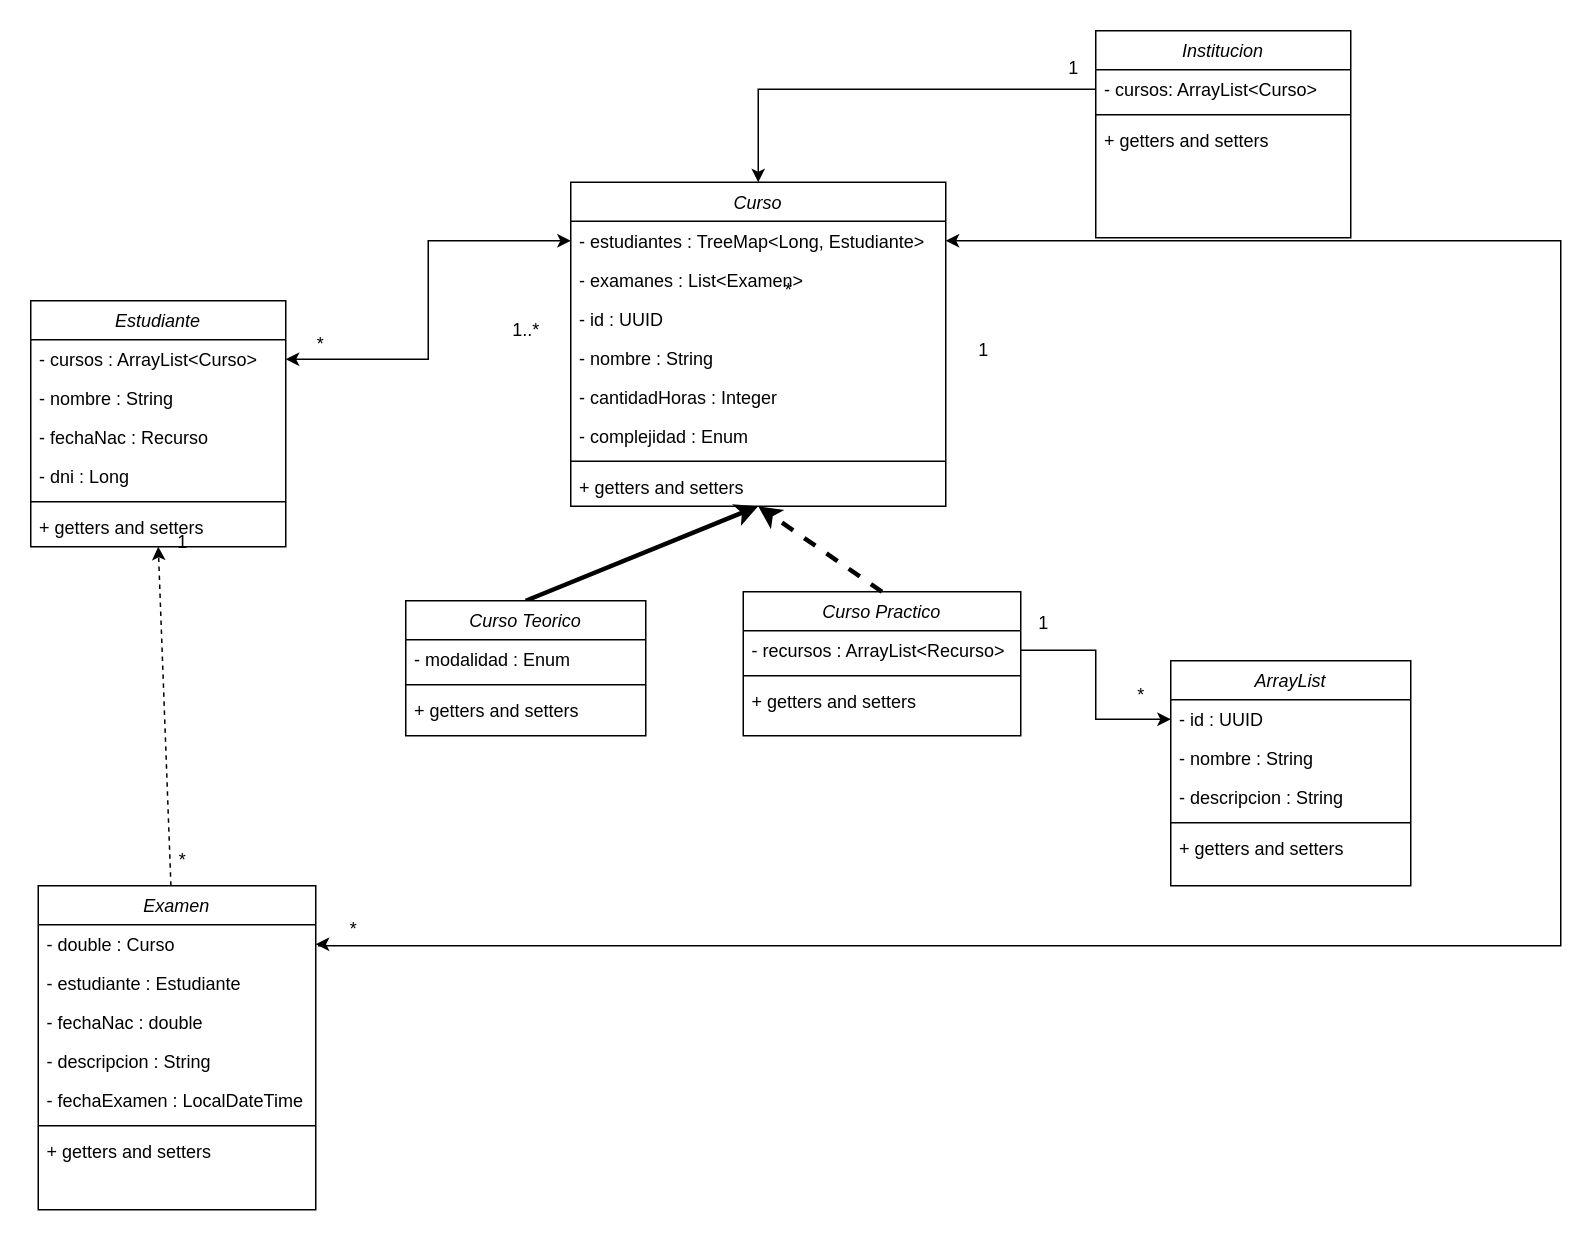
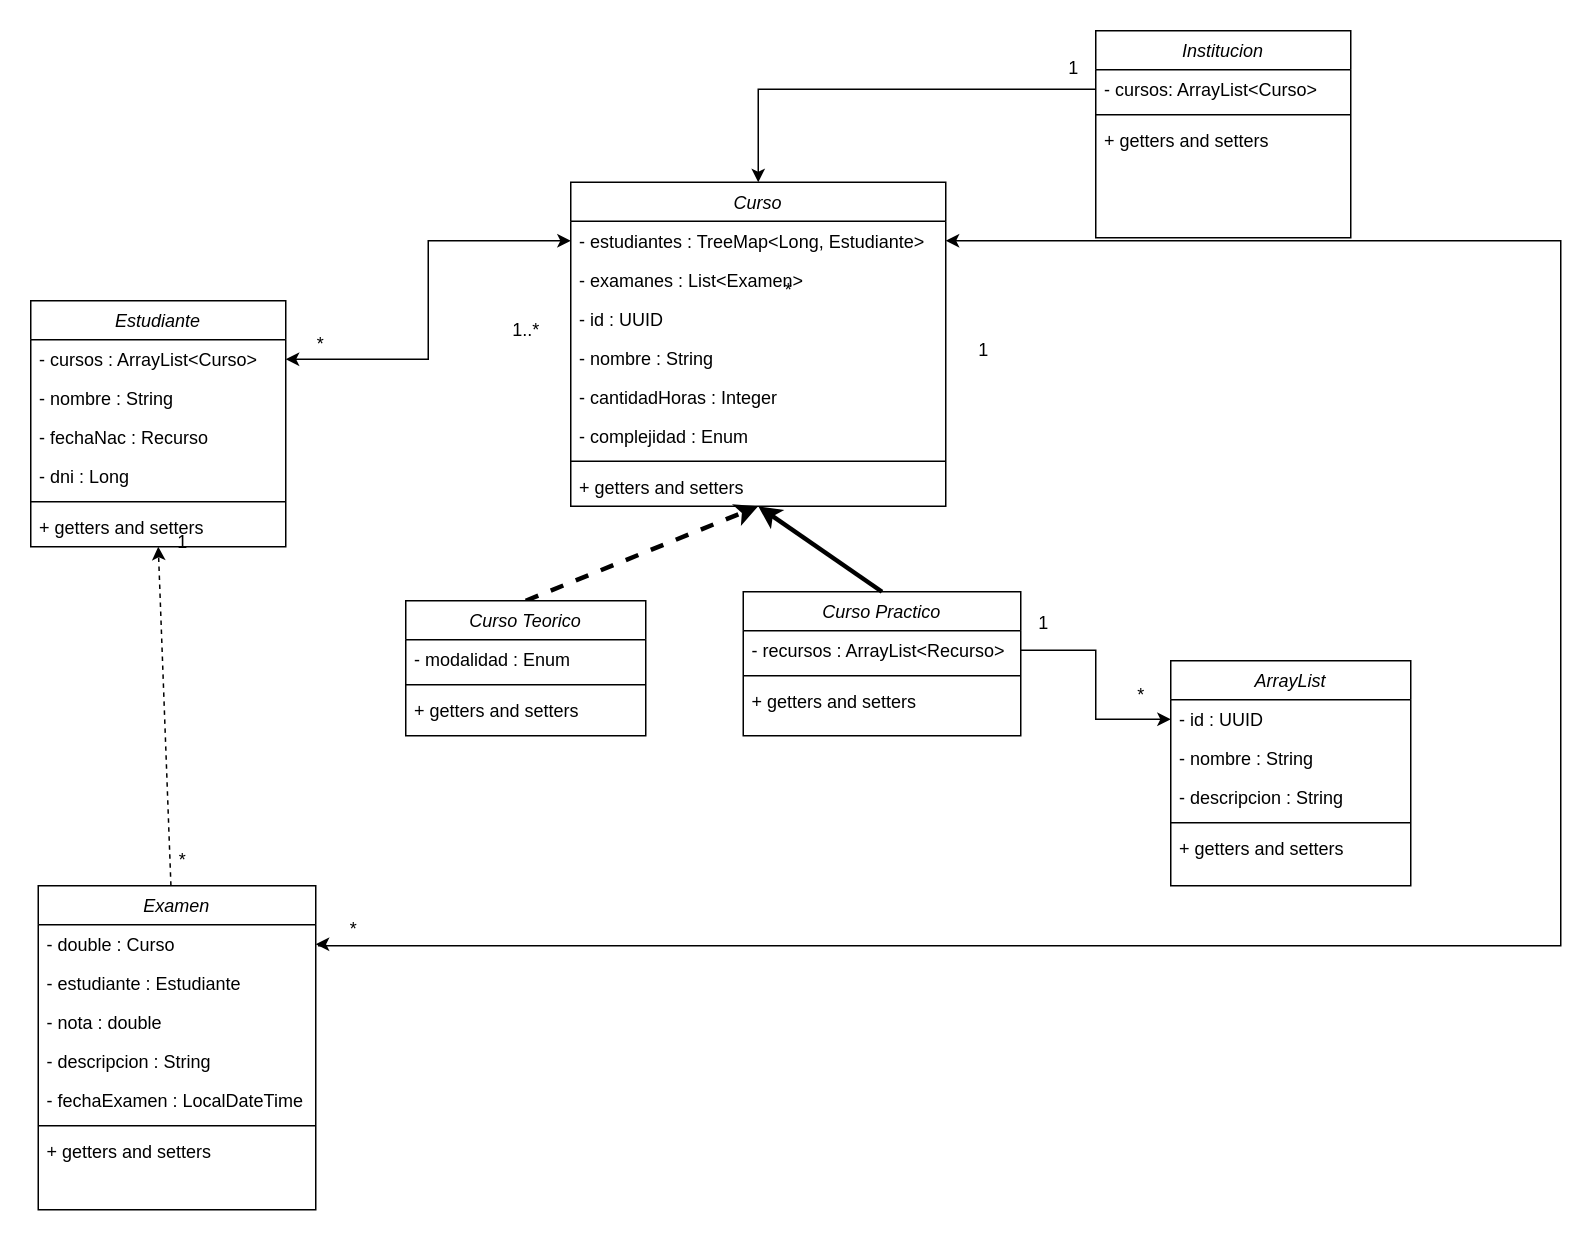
(799, 534) -> (799, 534)
(669, 543) -> (669, 543)
(131, 1023) -> (110, 1023)
